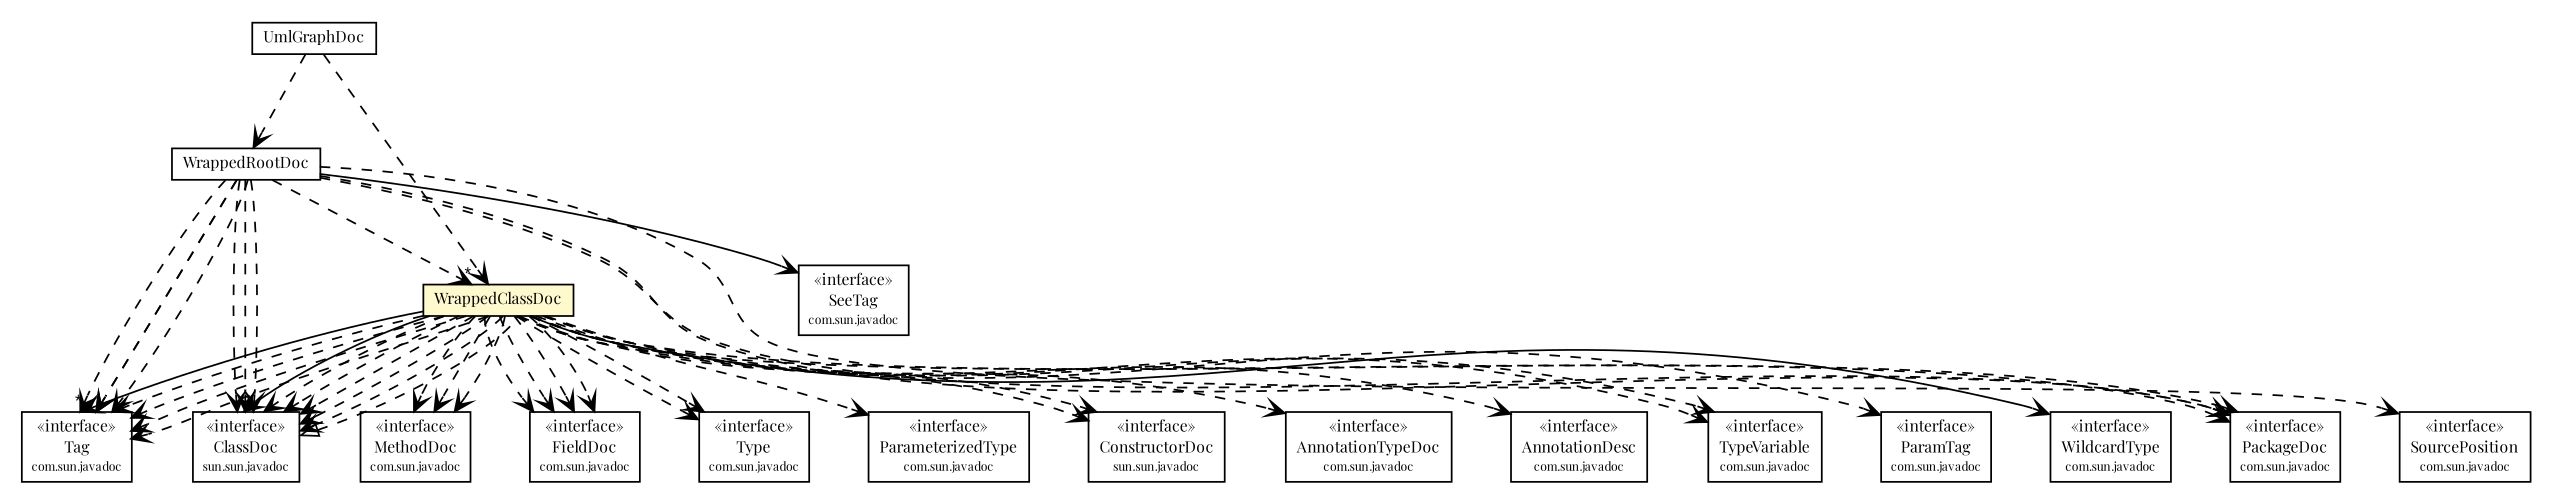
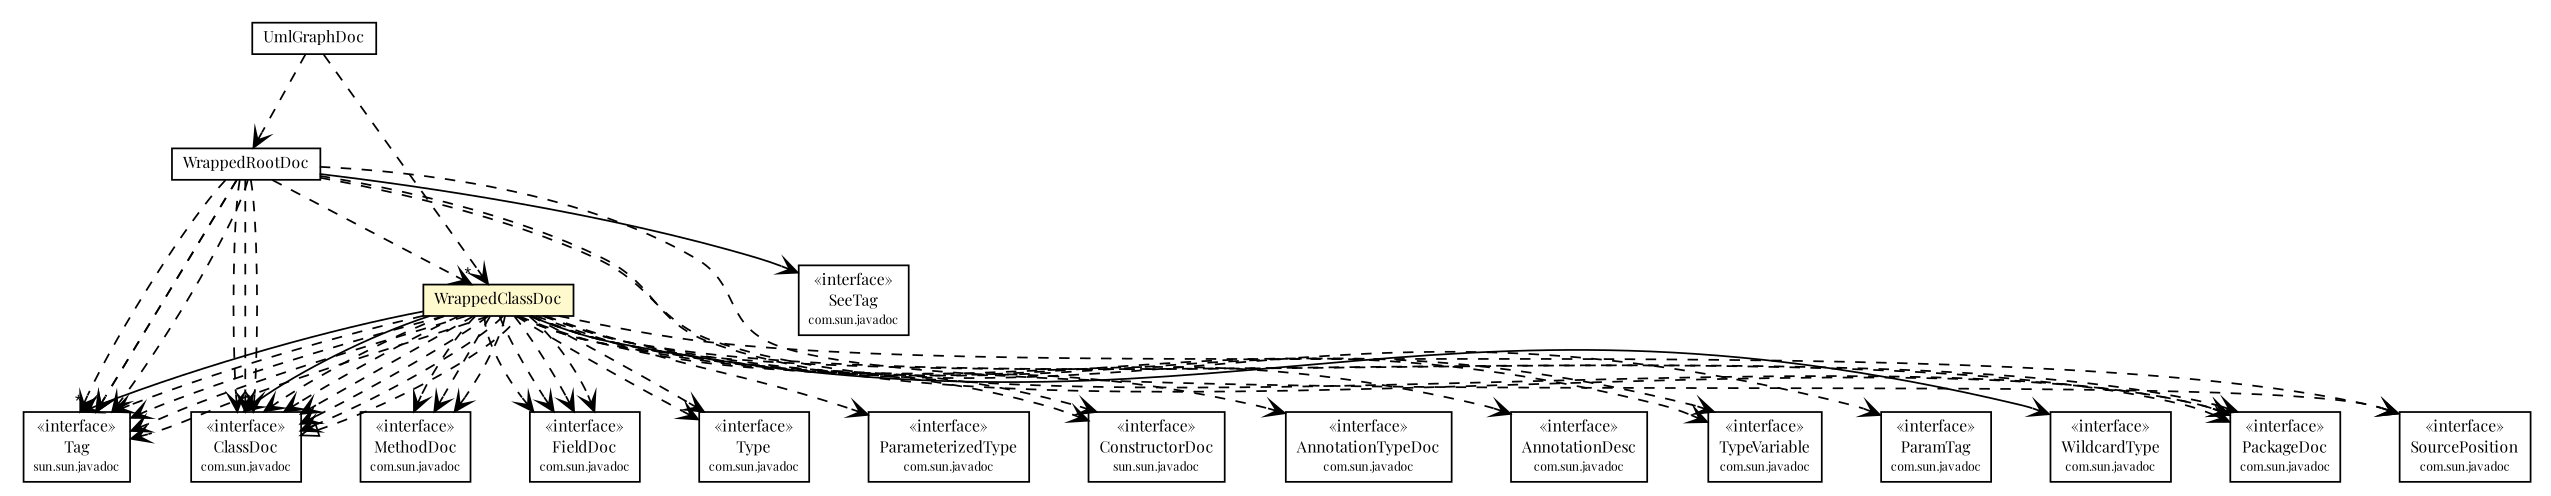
none -> (1059, 358)
(77, 467) -> (77, 467)
(246, 467) -> (246, 467)
